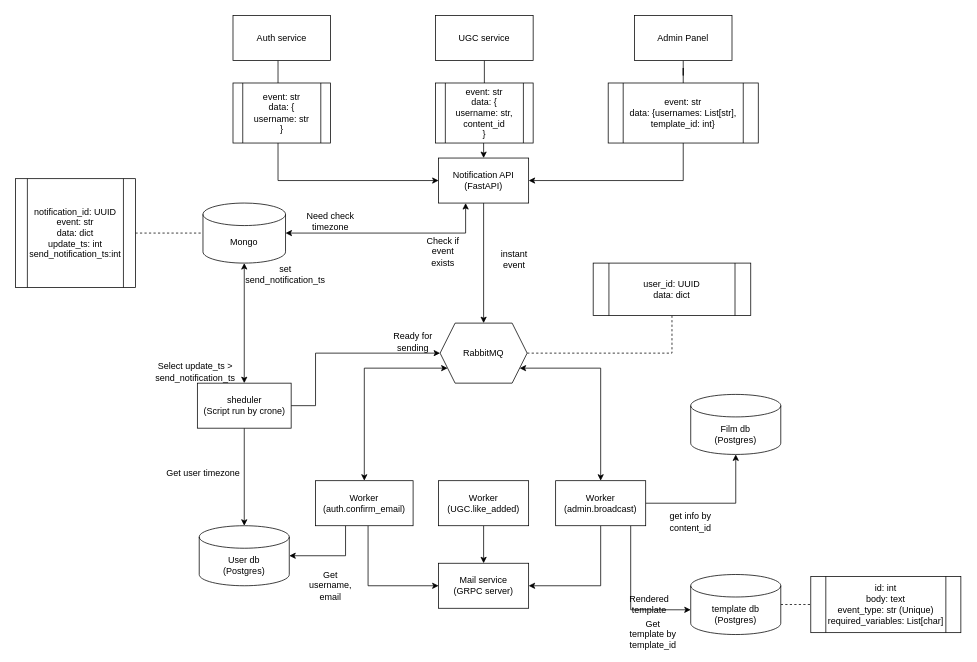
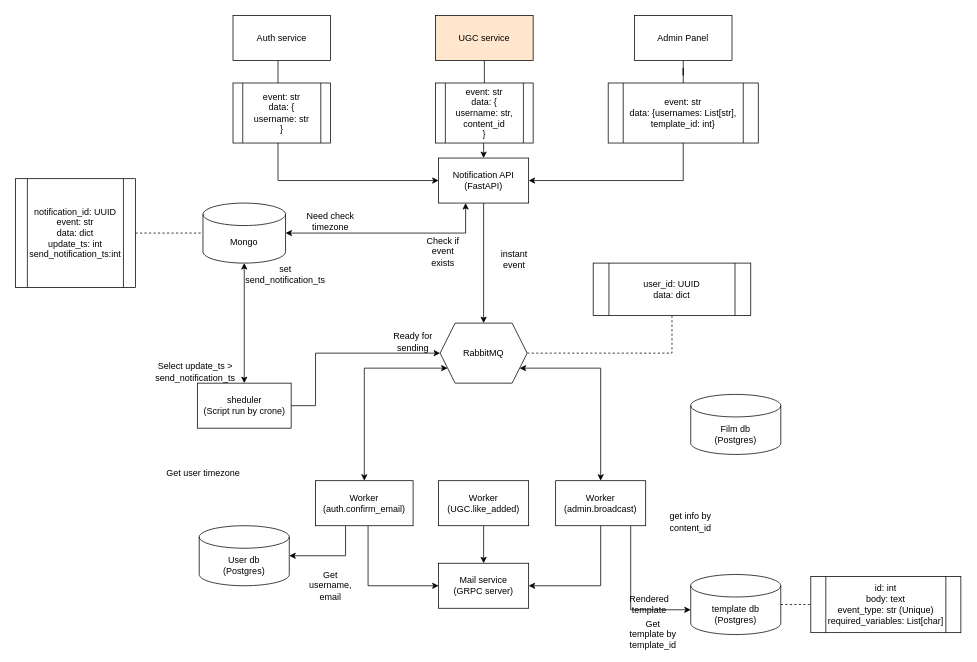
(484, 38) -> (484, 38)
(244, 474) -> none
(711, 503) -> none
